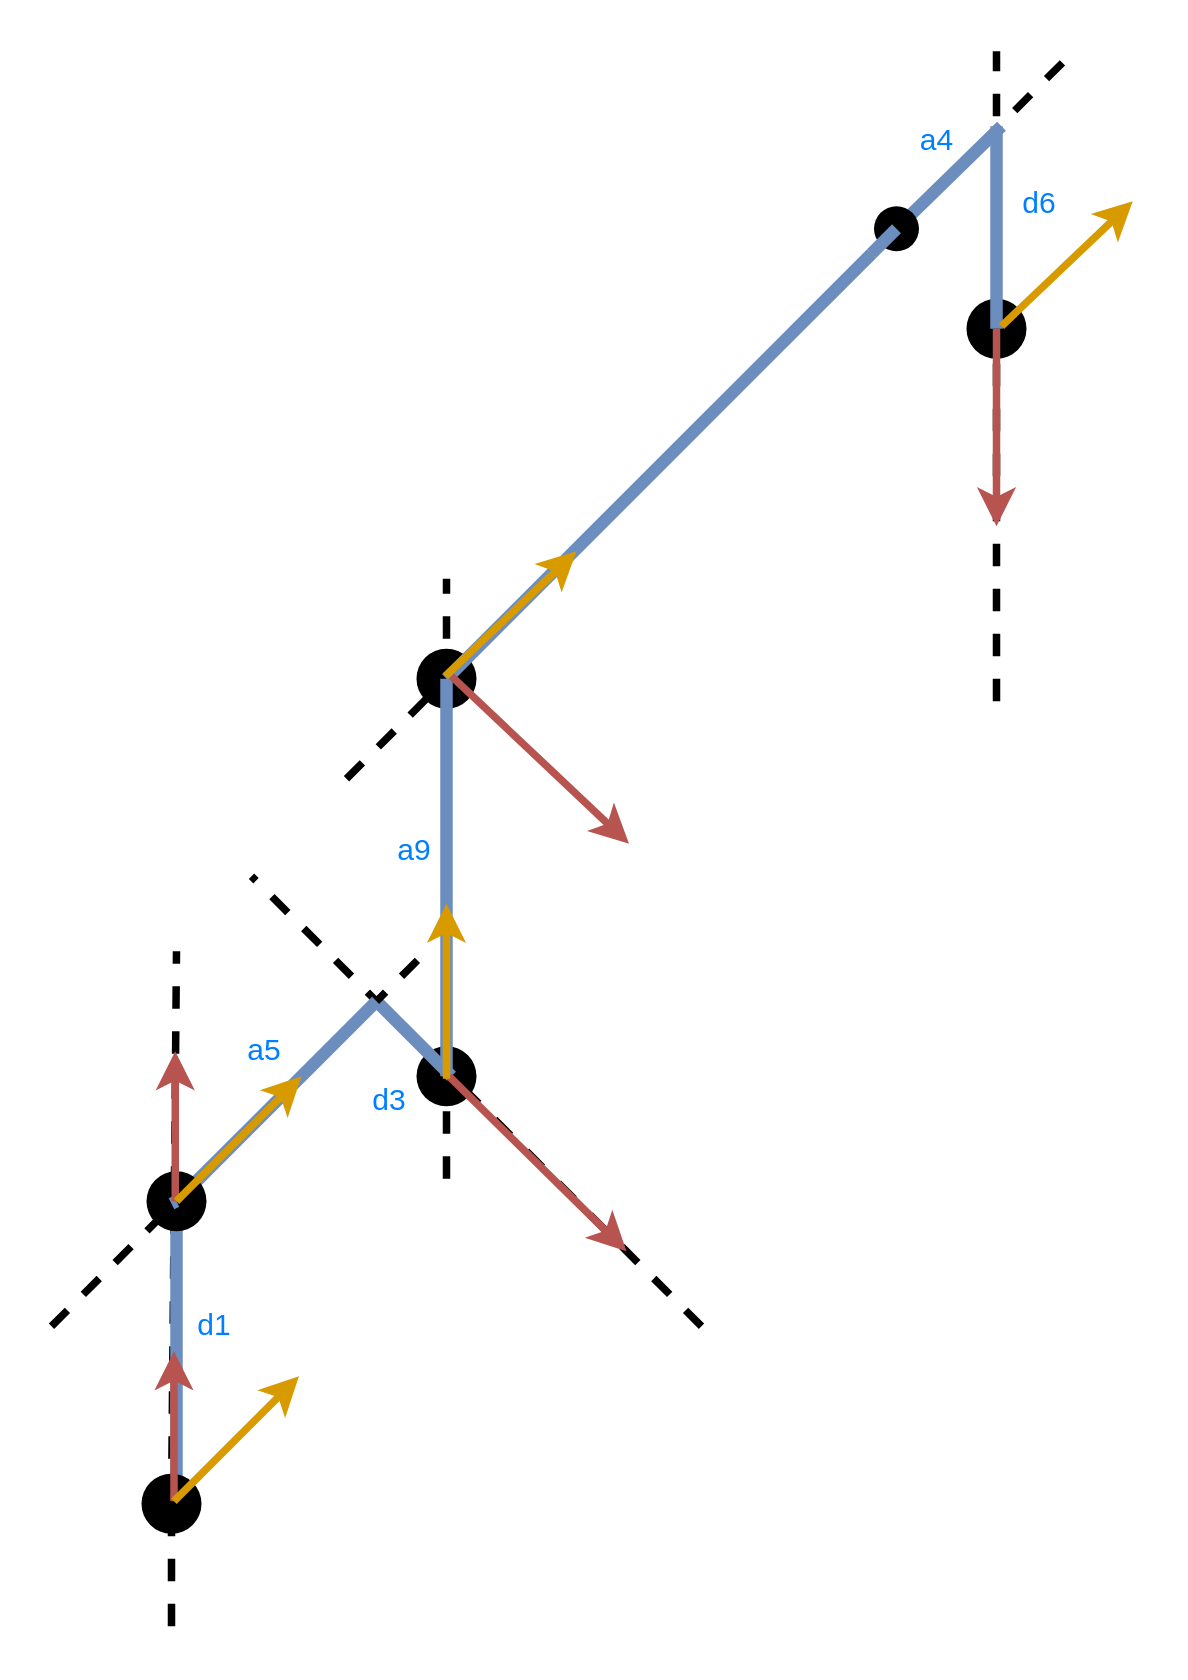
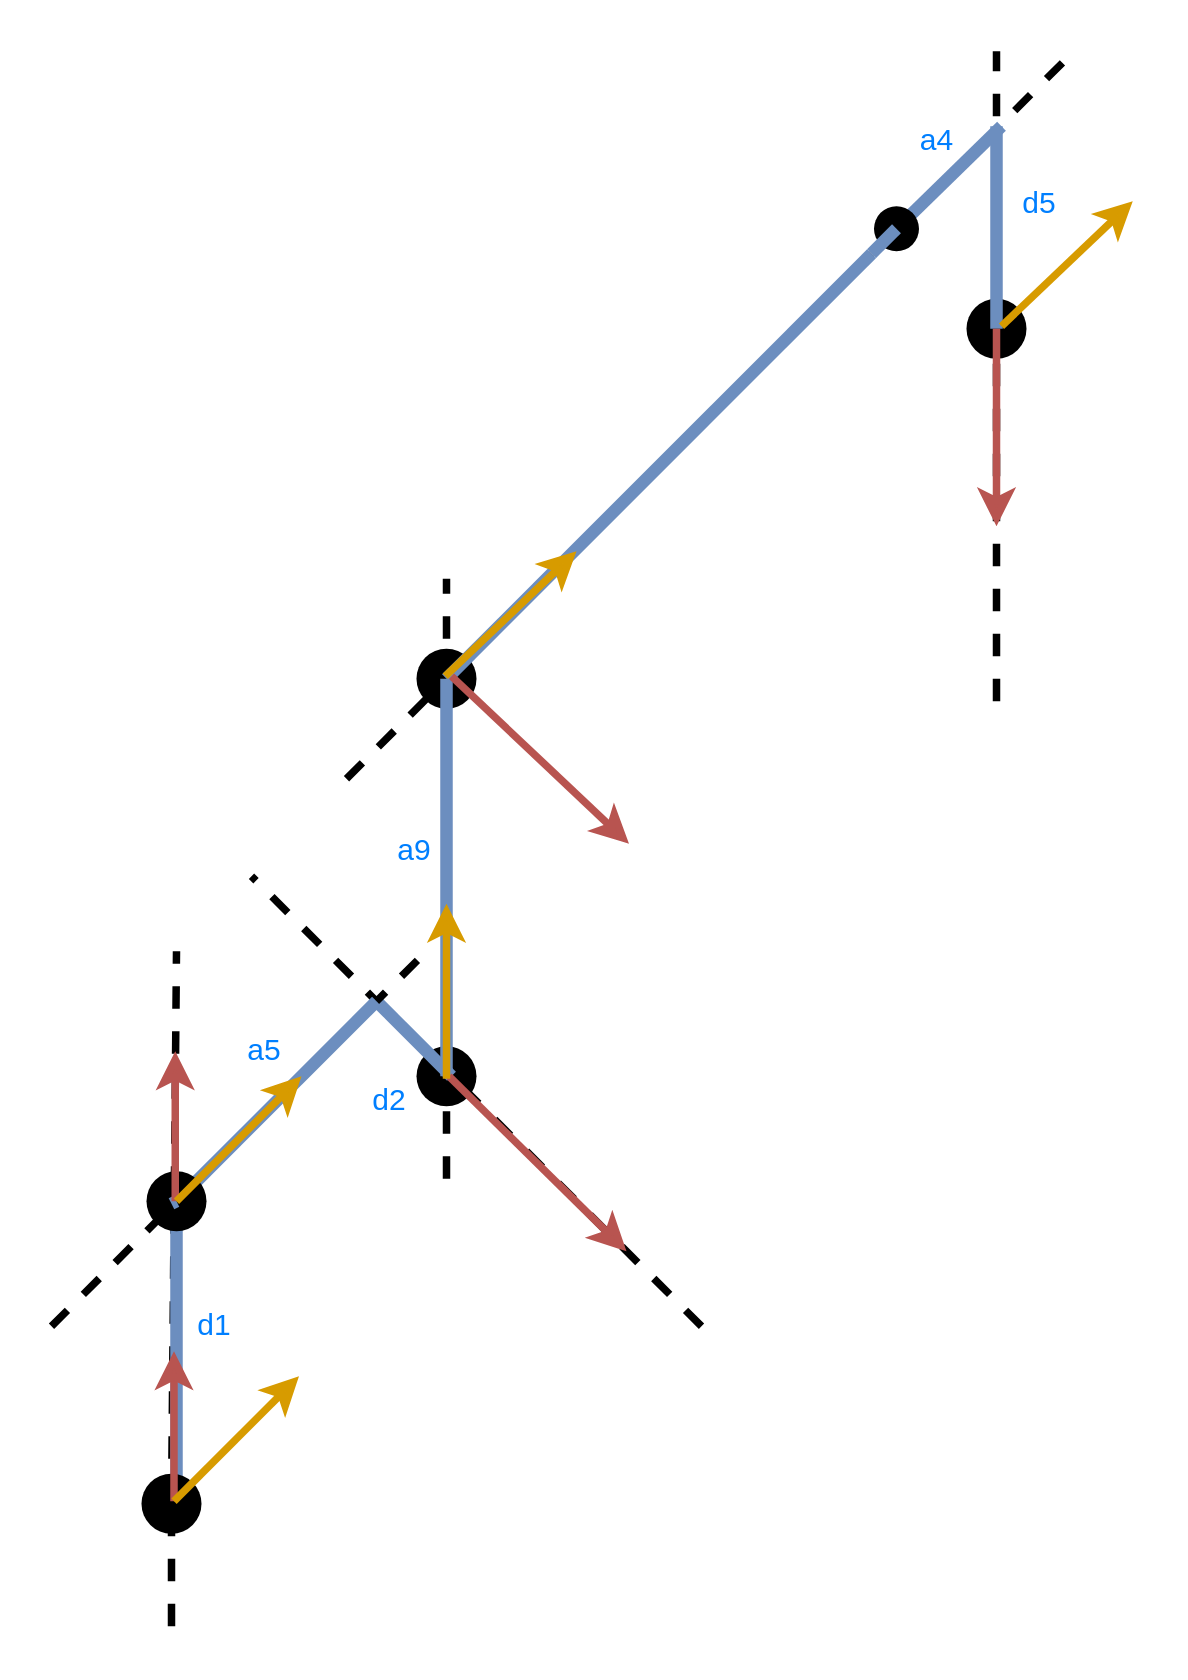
(1040, 204) -> (1040, 204)
(390, 1101) -> (390, 1101)
